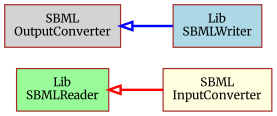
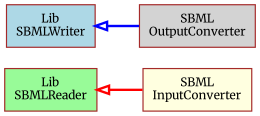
(153, 26) -> (123, 26)
